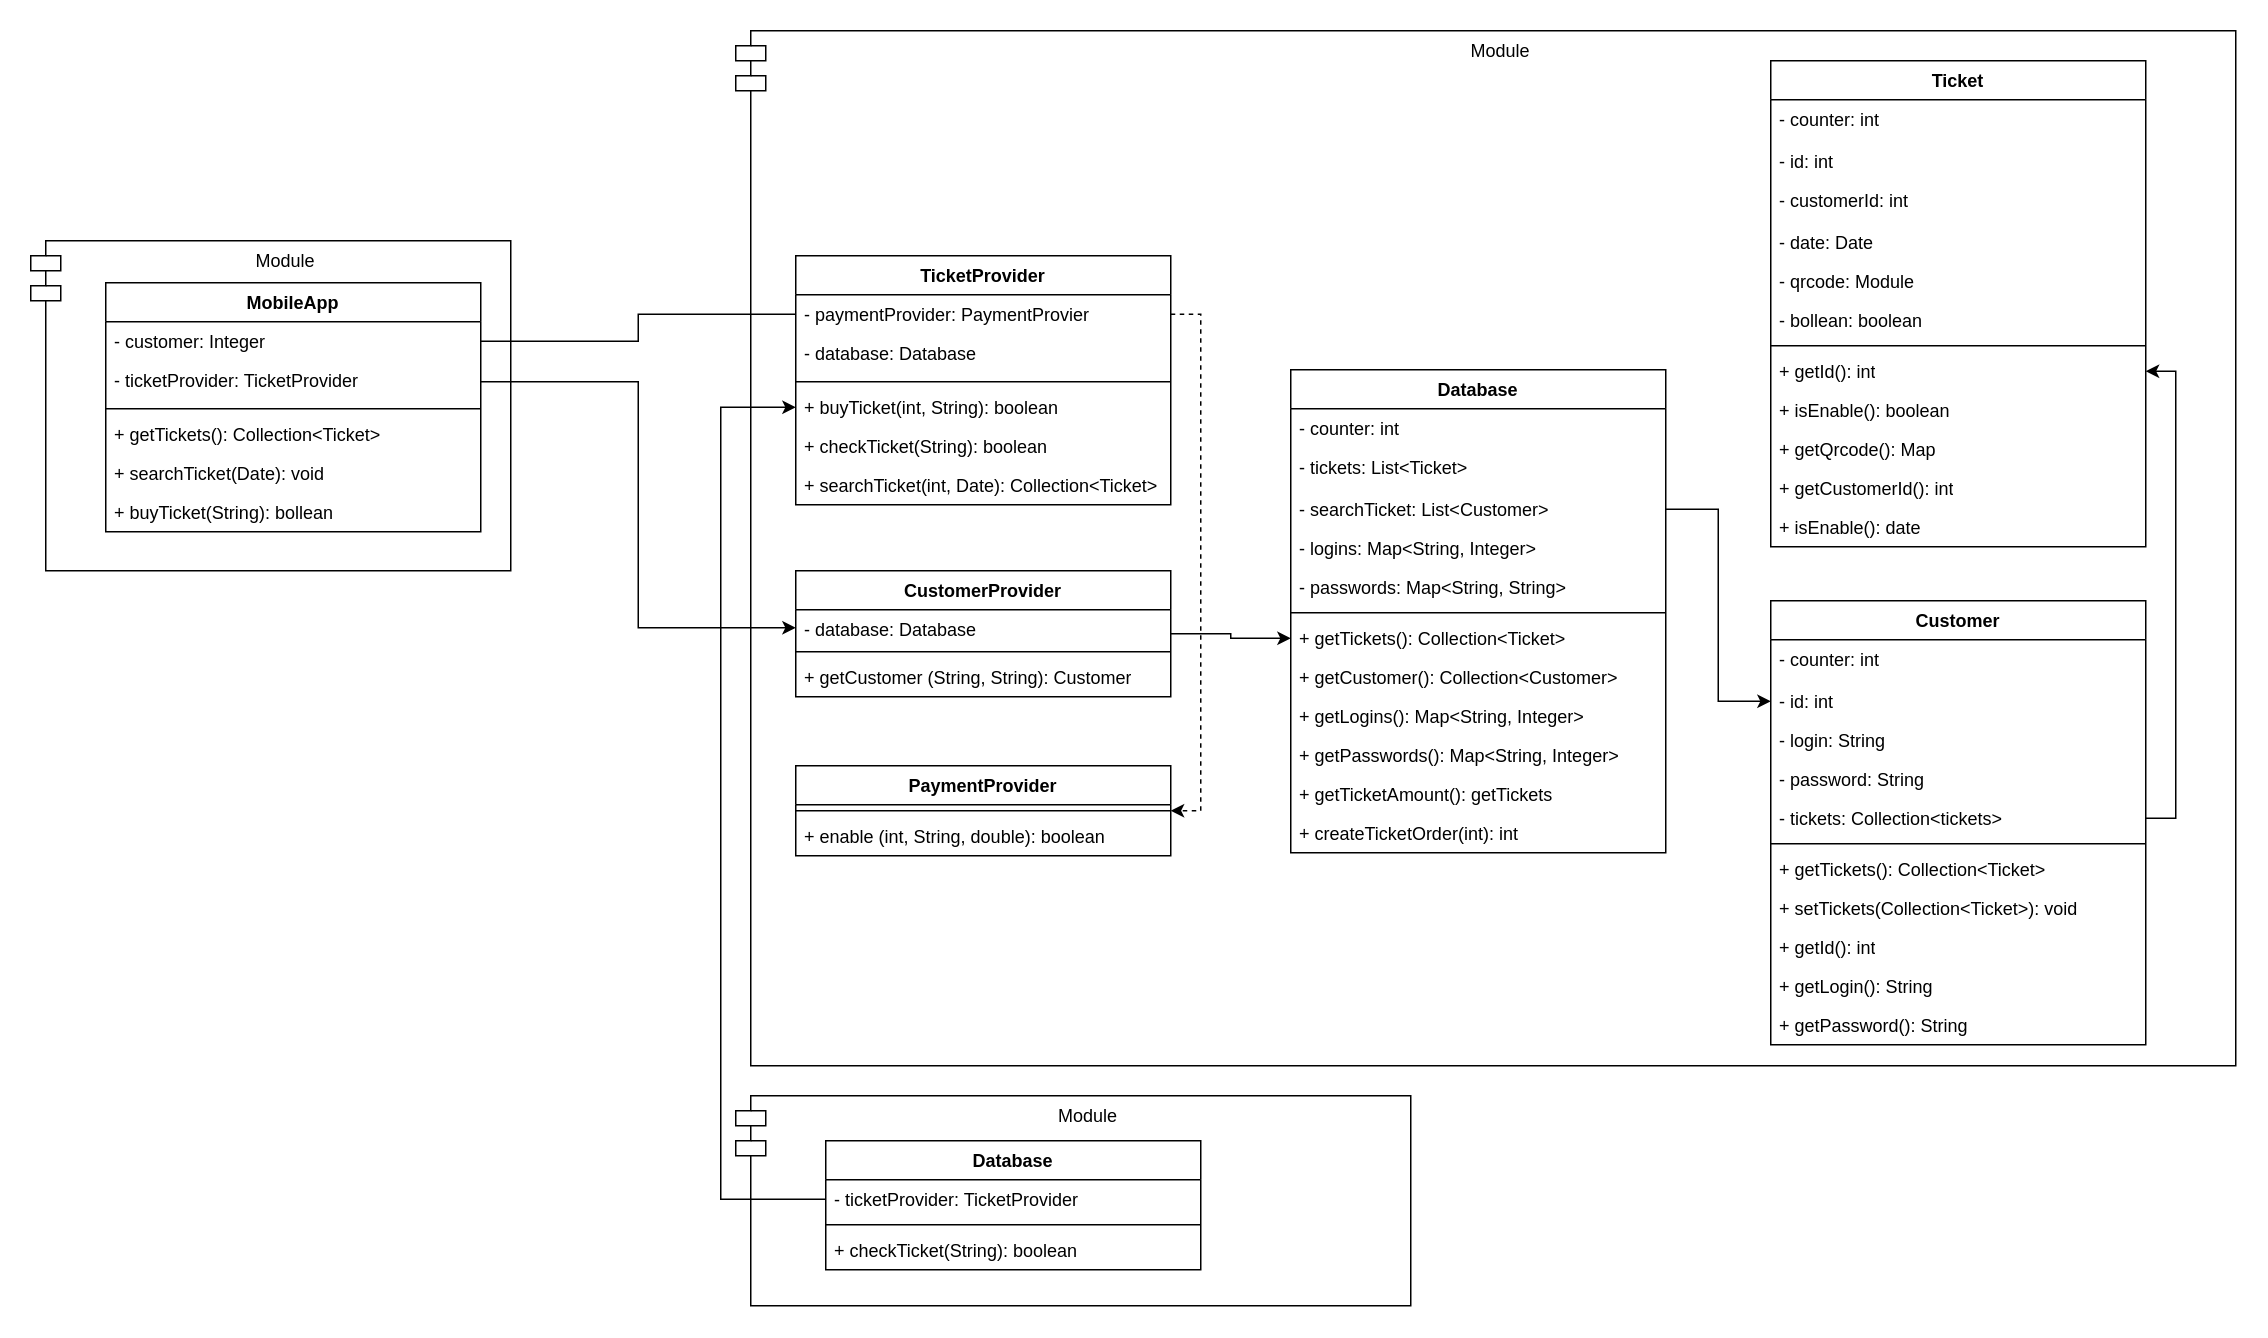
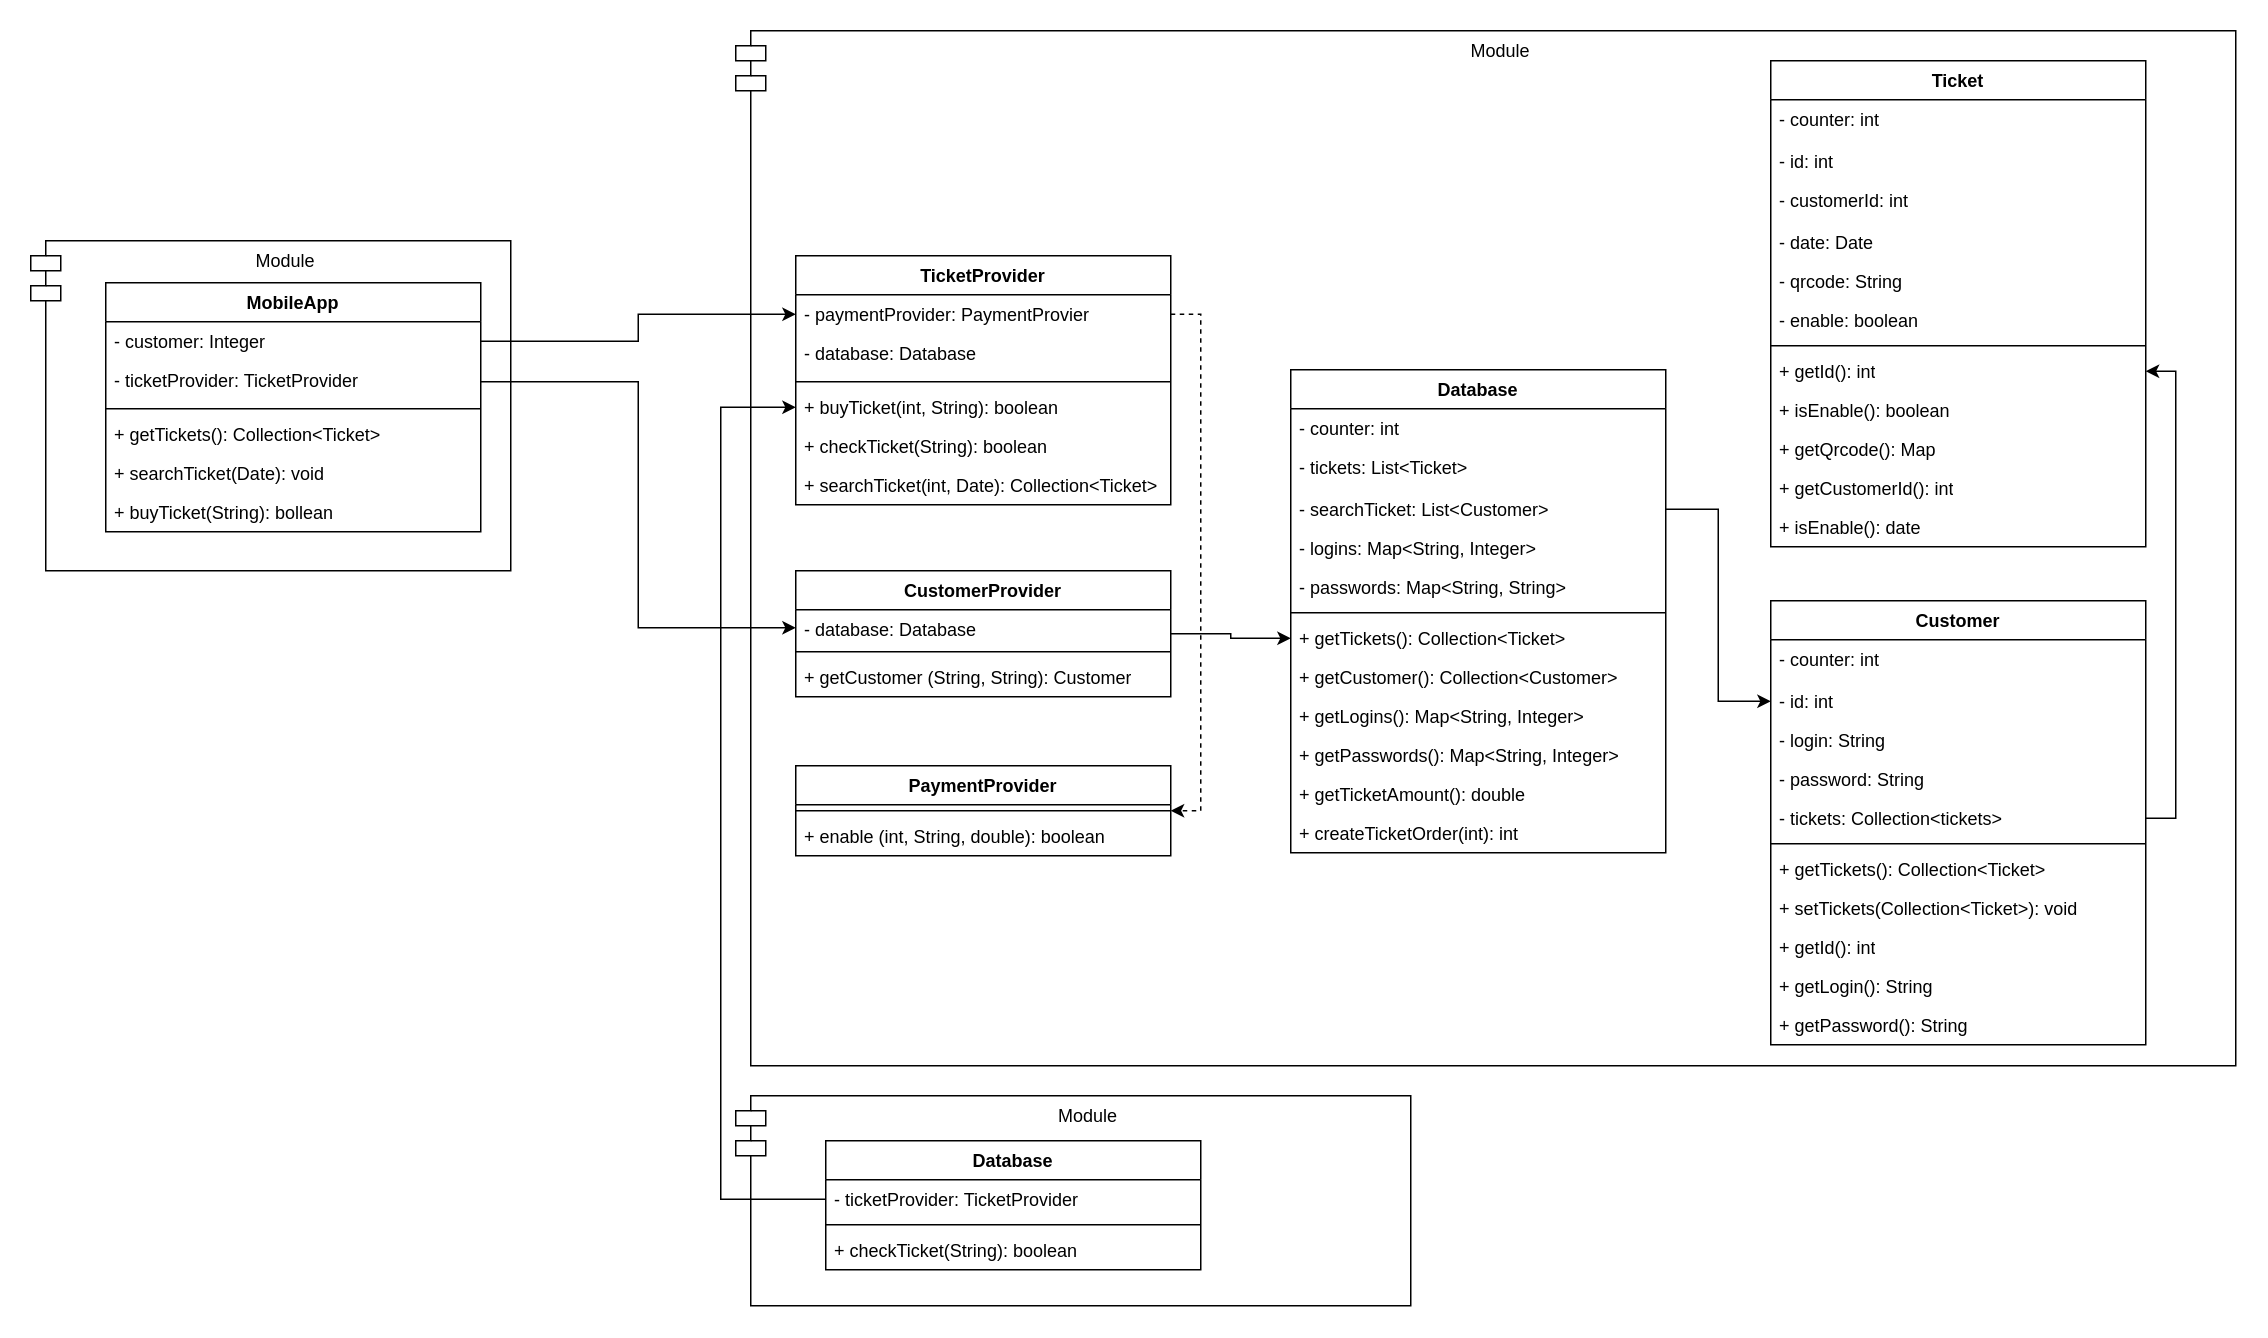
(1851, 283) -> (1851, 283)
(787, 314) -> (784, 314)
(1856, 322) -> (1854, 322)
(1444, 796) -> (1424, 796)
